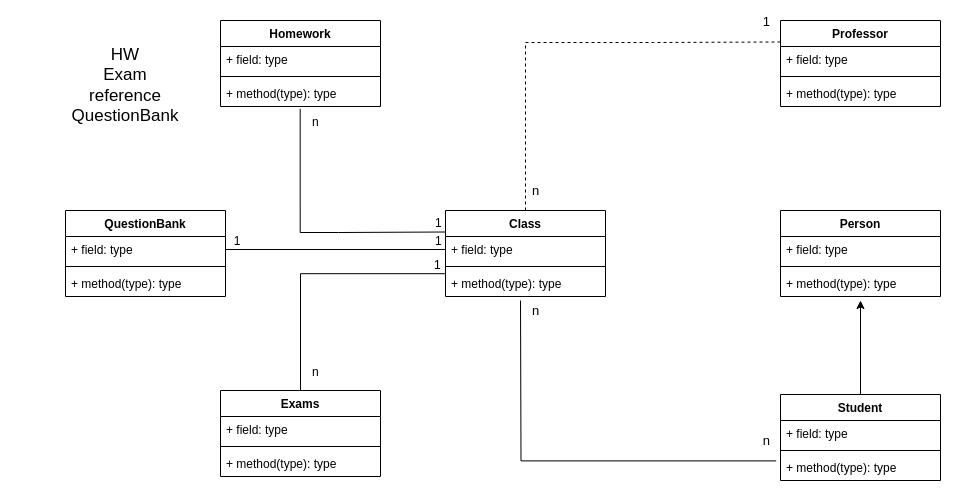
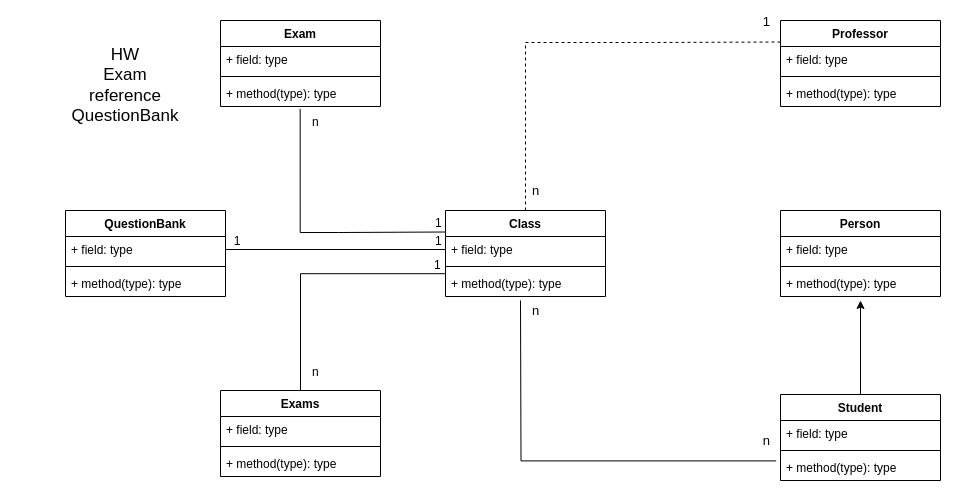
(300, 34) -> (300, 34)
